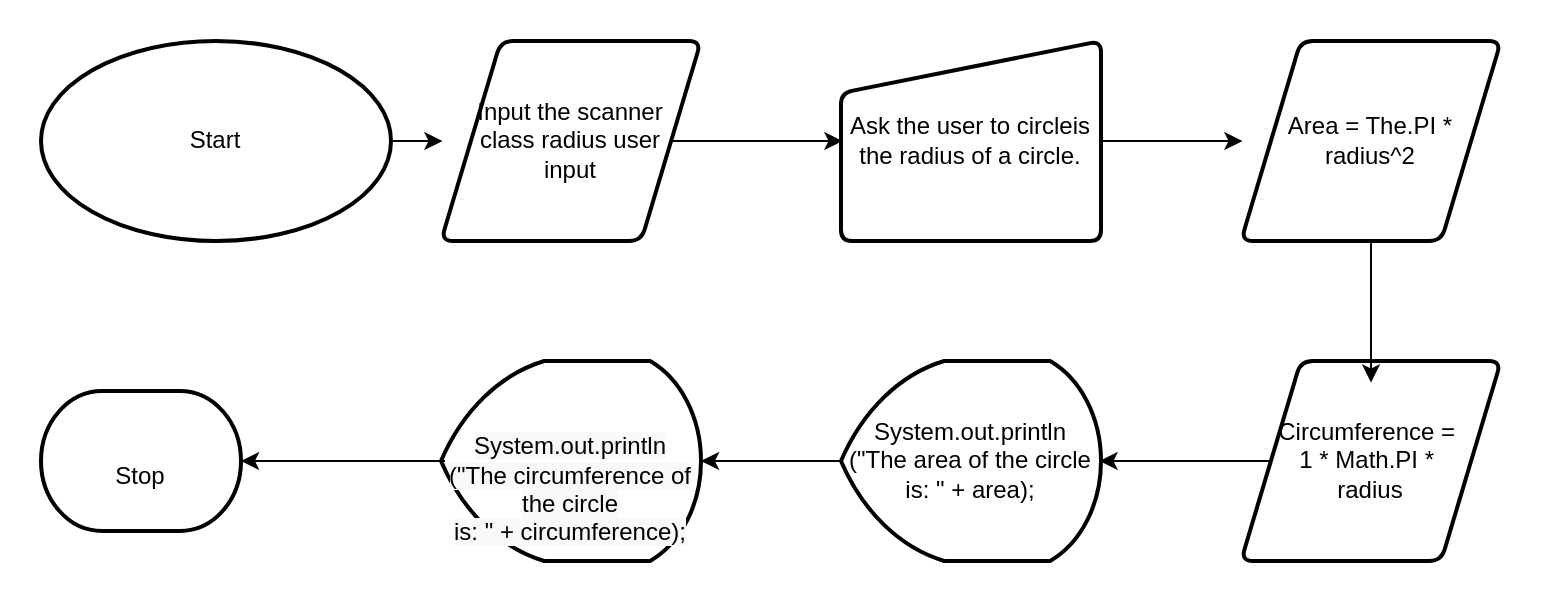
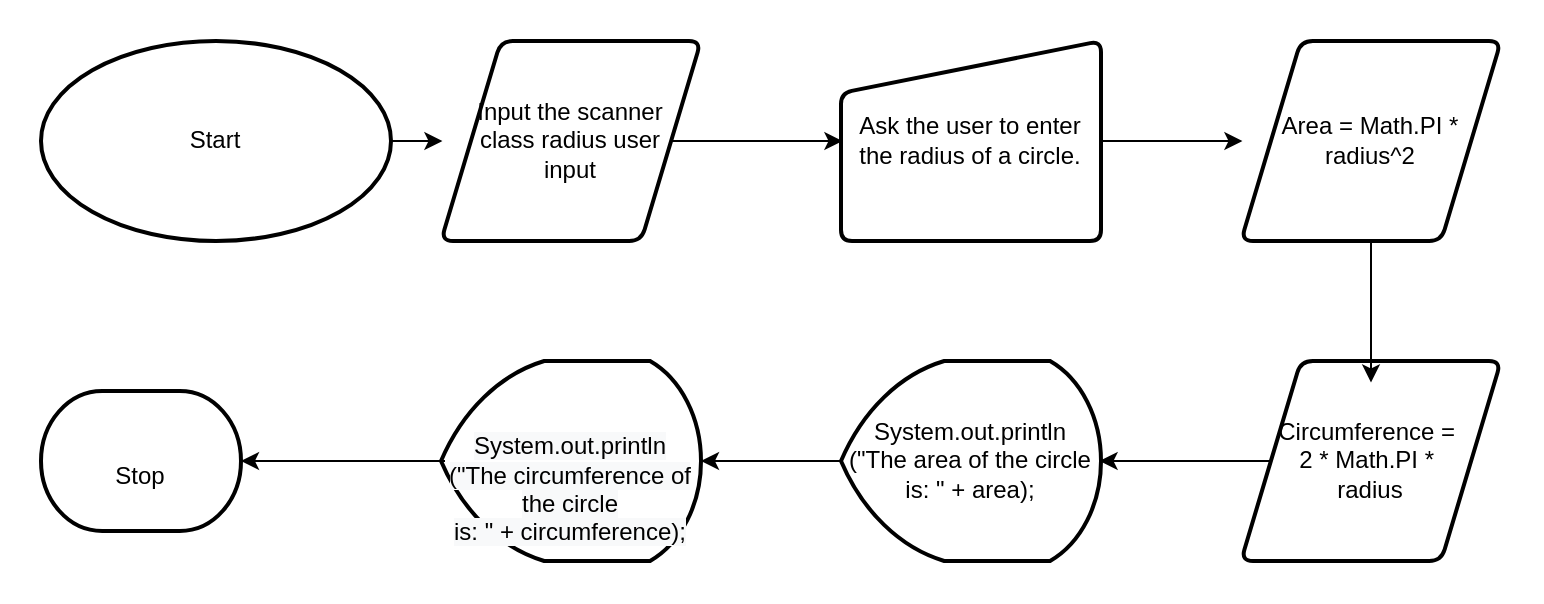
(971, 141) -> (971, 141)
(1371, 141) -> (1371, 141)
(1371, 461) -> (1371, 461)
